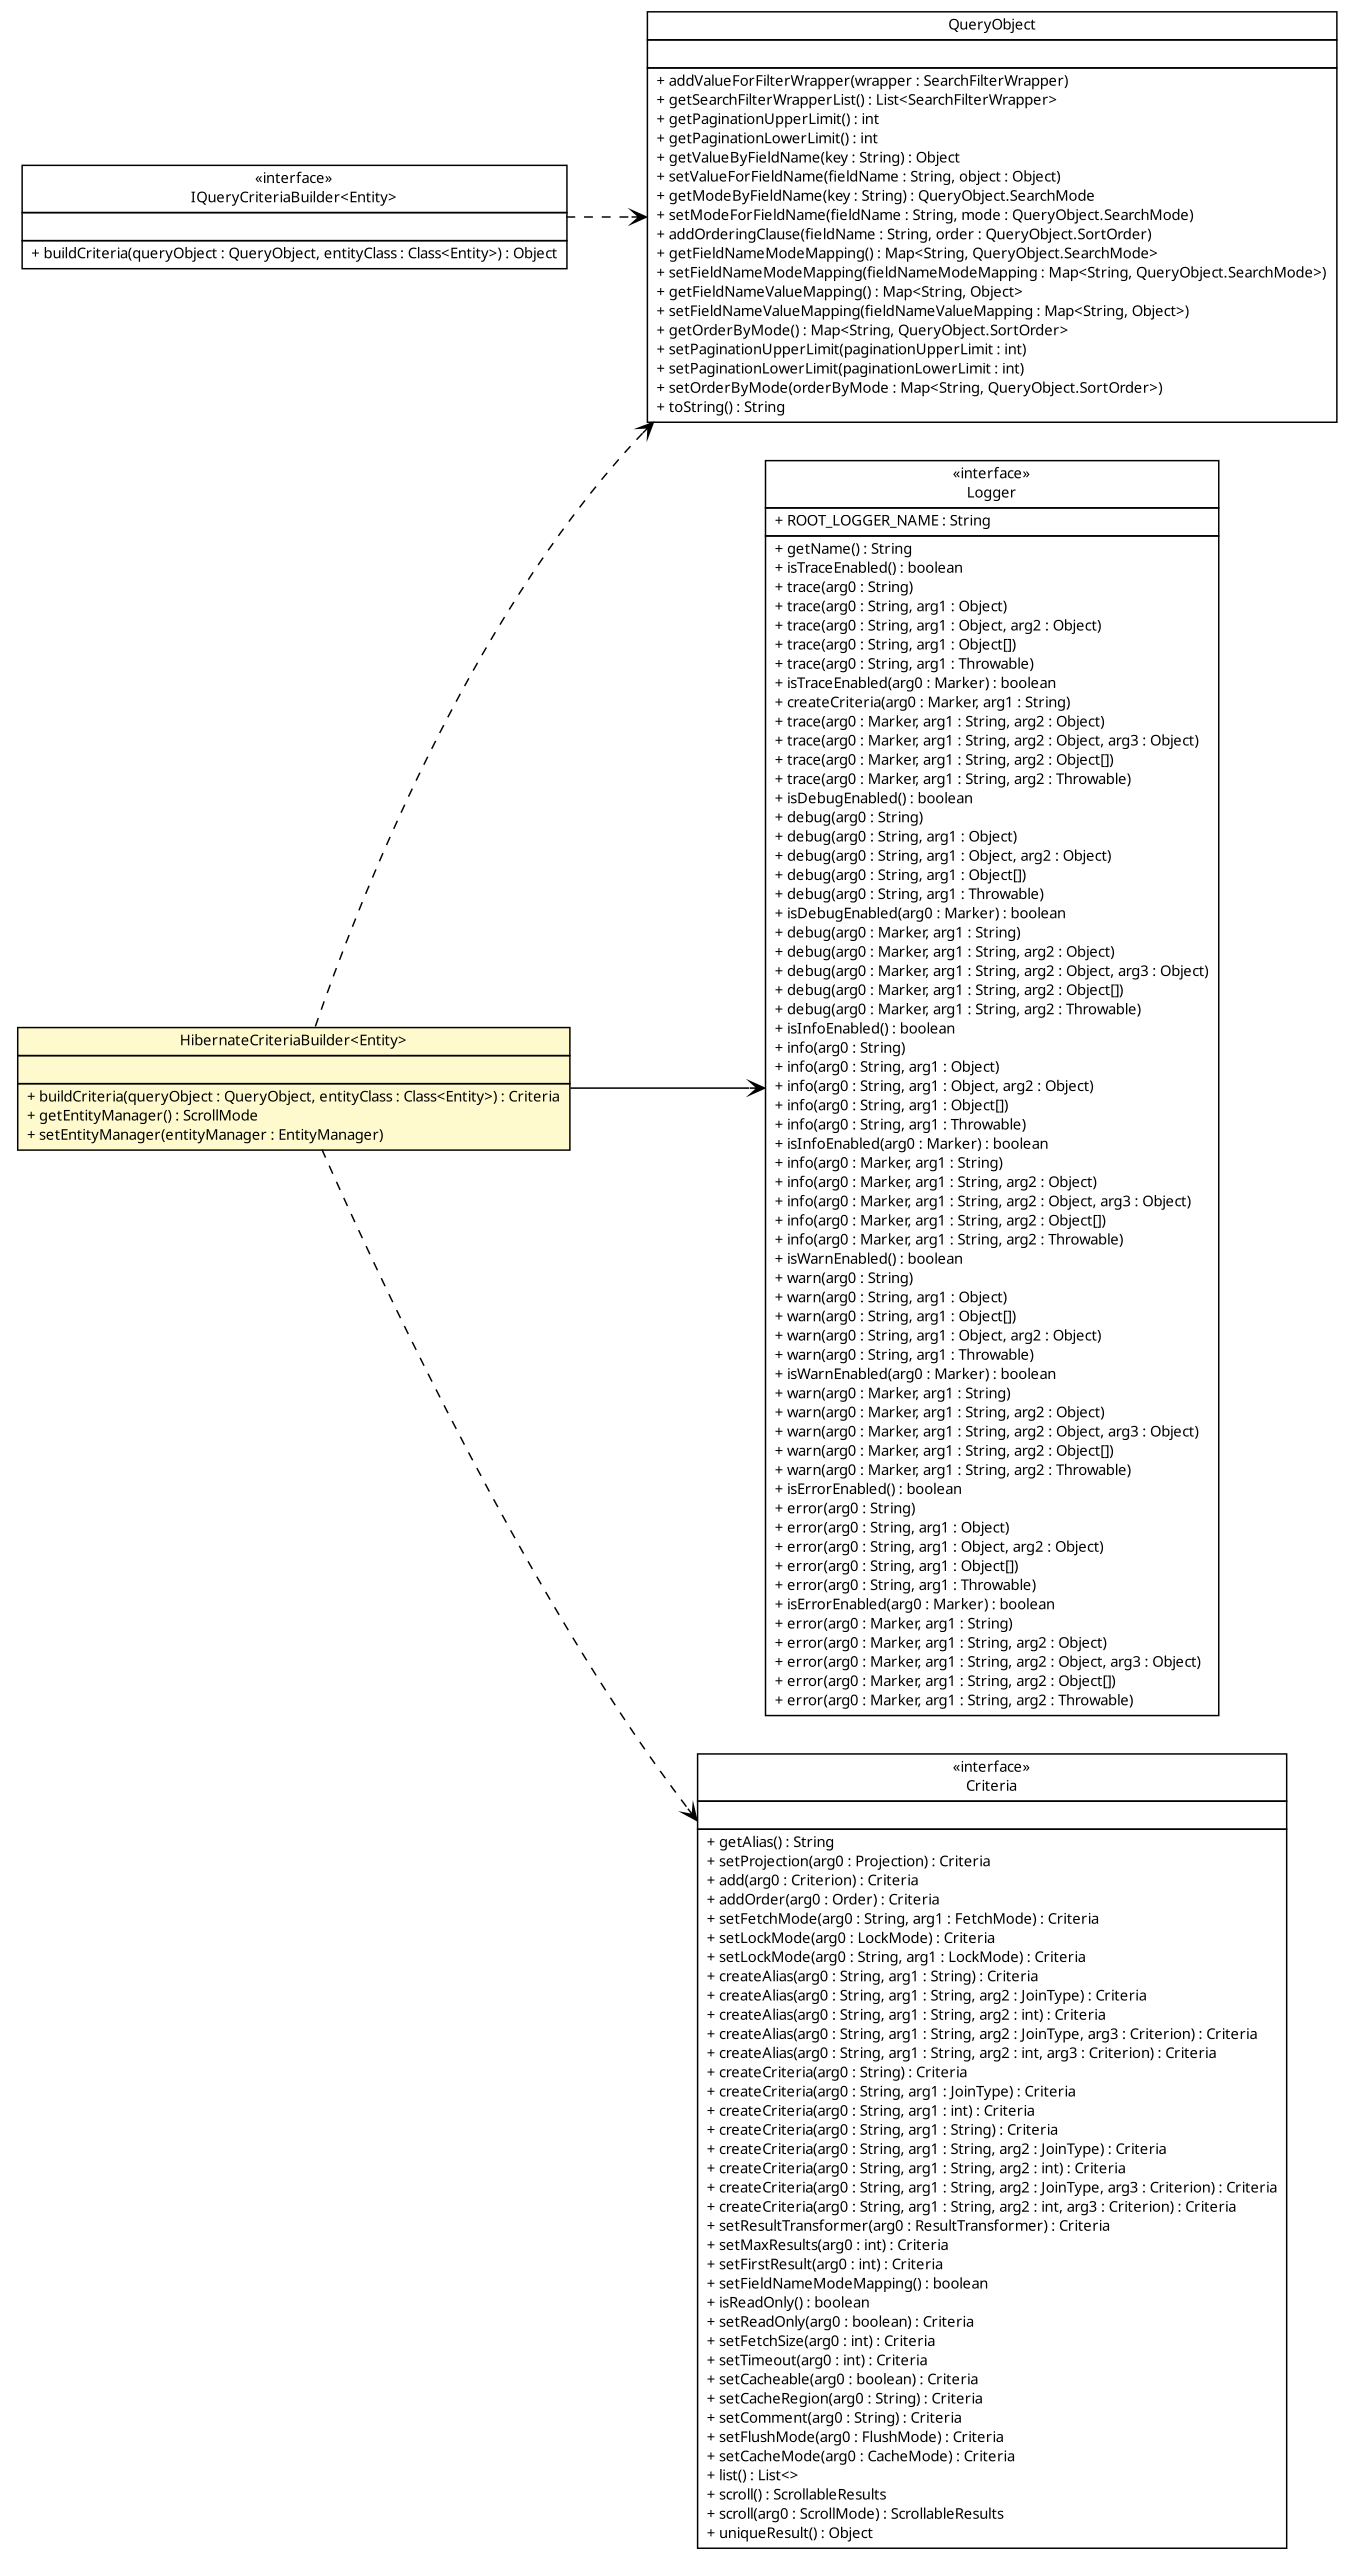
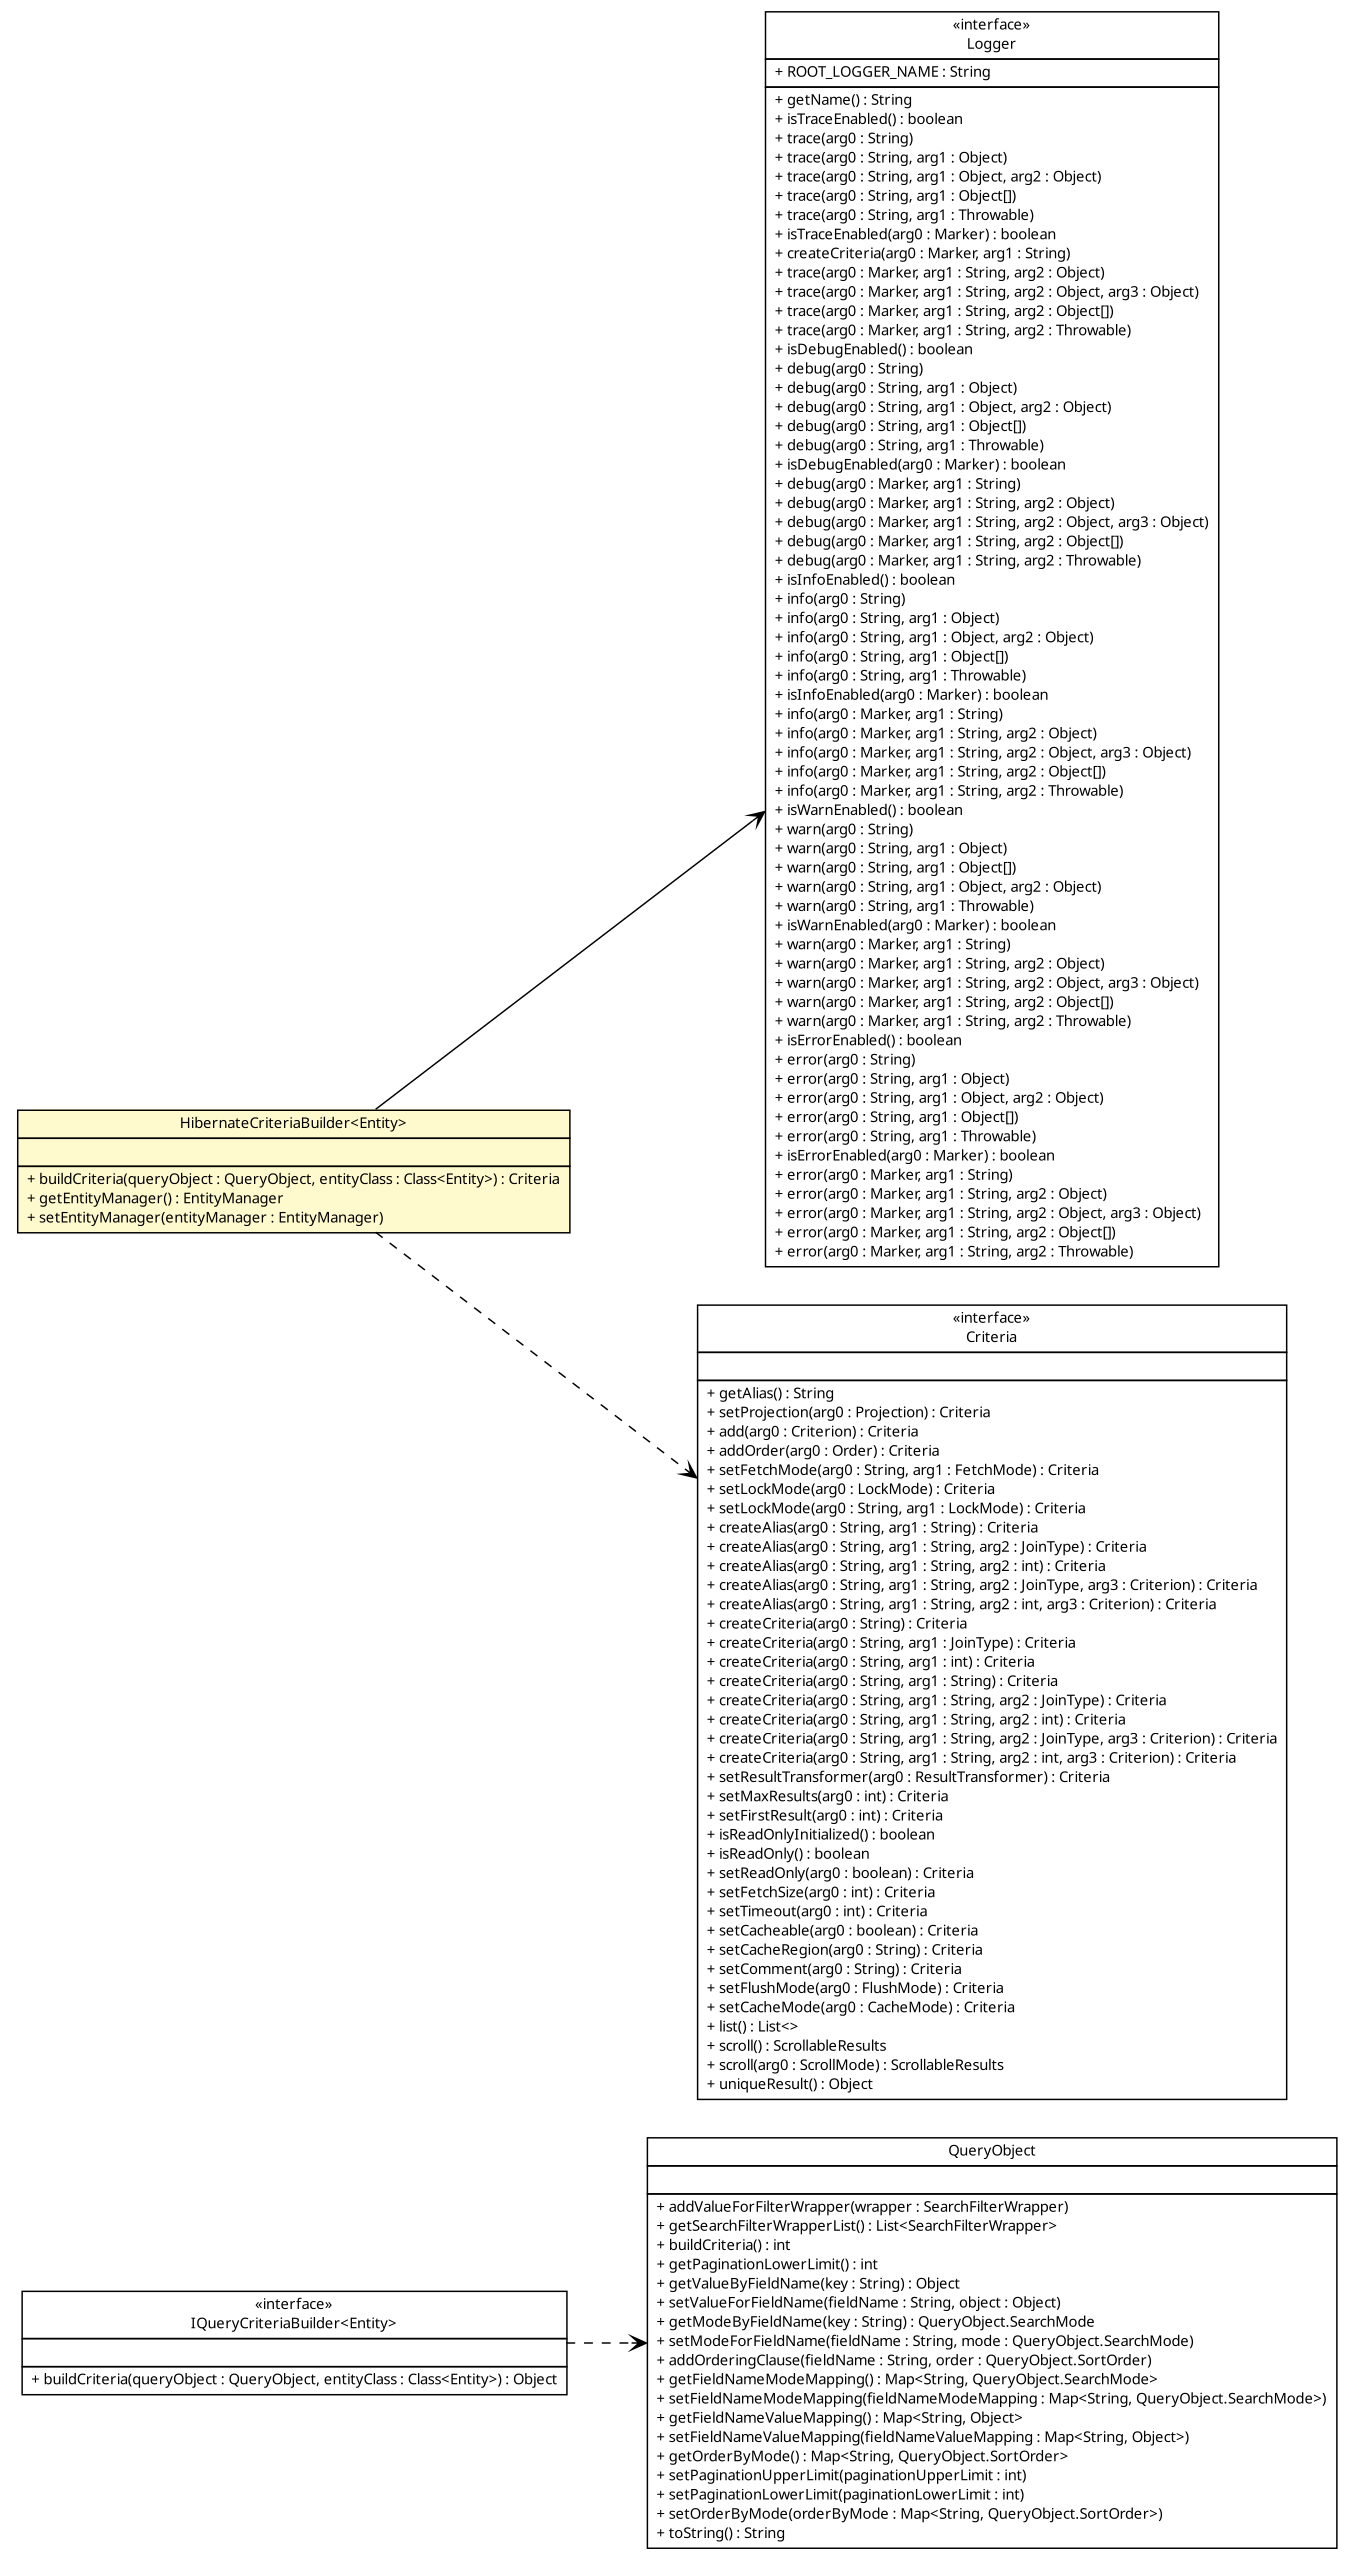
(768, 120) -> (724, 2246)
(450, 714) -> none
(143, 1116) -> (156, 1199)
(848, 2284) -> (822, 1835)
